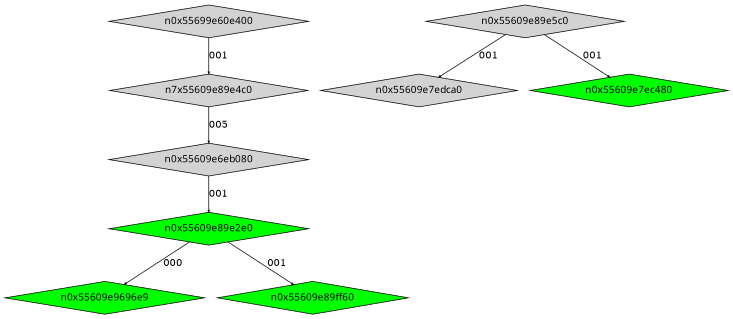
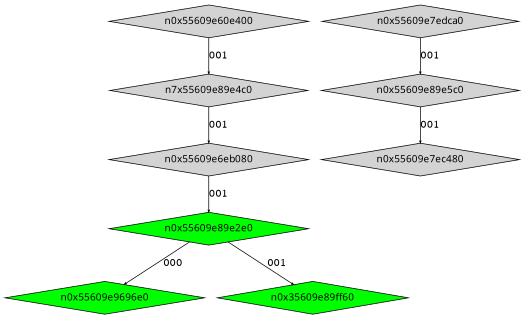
(209, 21) -> (209, 21)
(473, 55) -> (420, 55)
(629, 90) -> (420, 160)
(219, 125) -> (219, 125)
(105, 298) -> (105, 298)
(313, 298) -> (313, 298)
